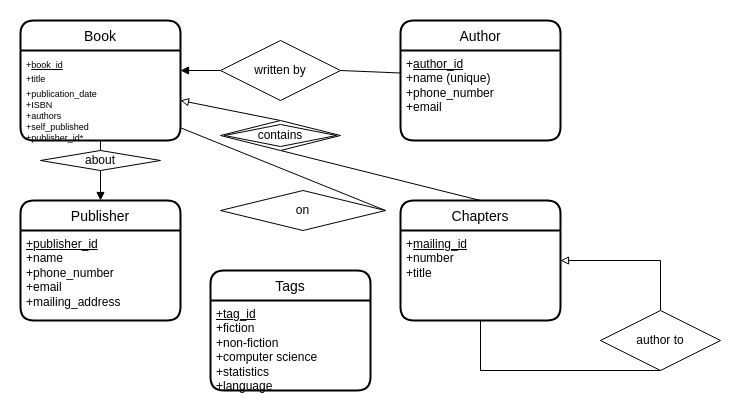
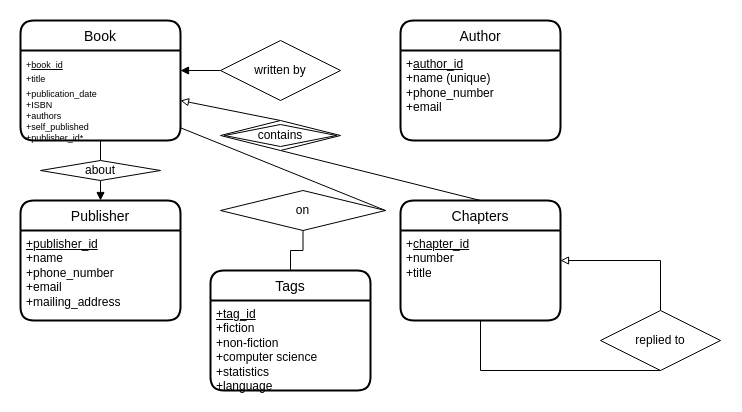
(370, 72) -> none
(101, 161) -> (101, 171)
none -> (297, 251)
(437, 259) -> (442, 259)
(661, 341) -> (661, 341)
